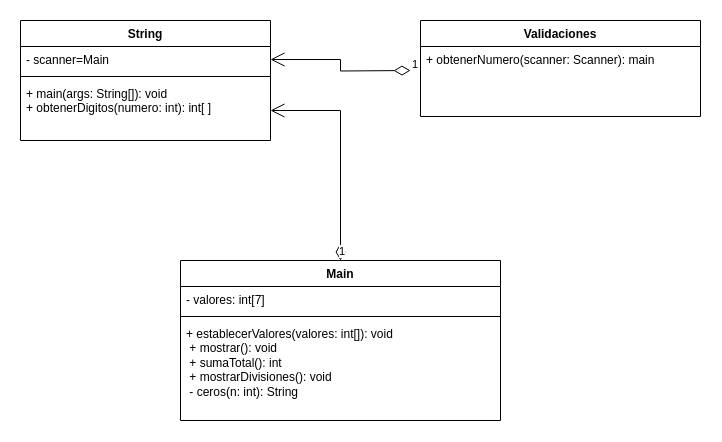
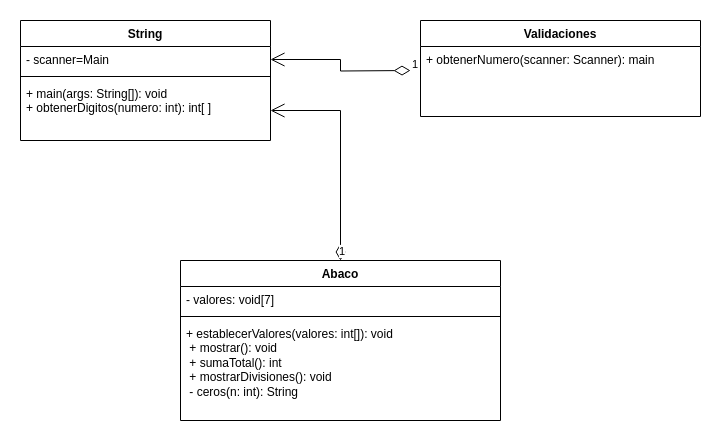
(341, 275) -> (341, 275)
(236, 301) -> (239, 301)
